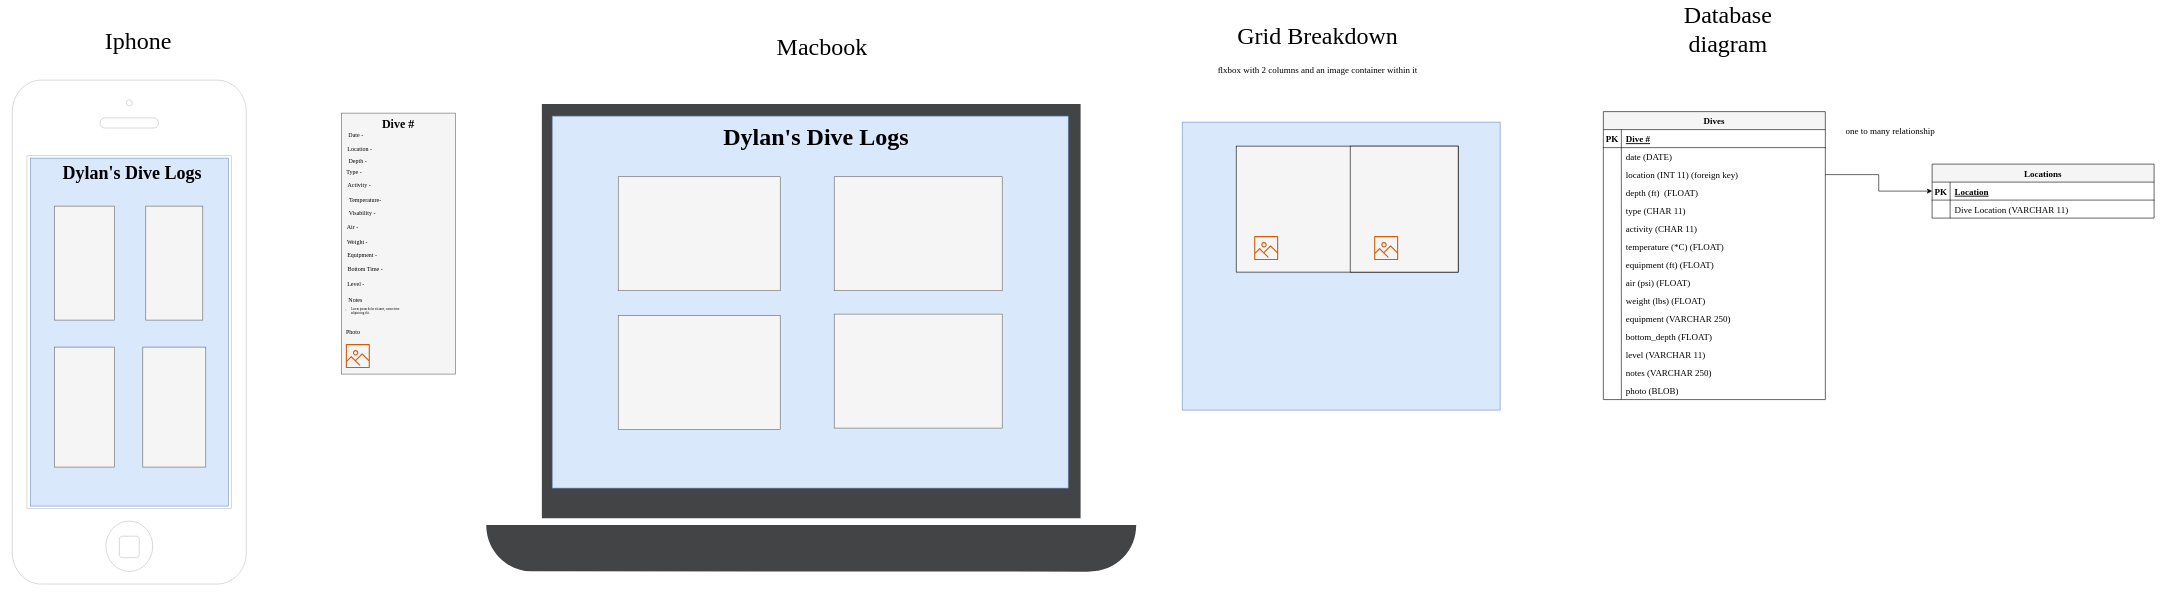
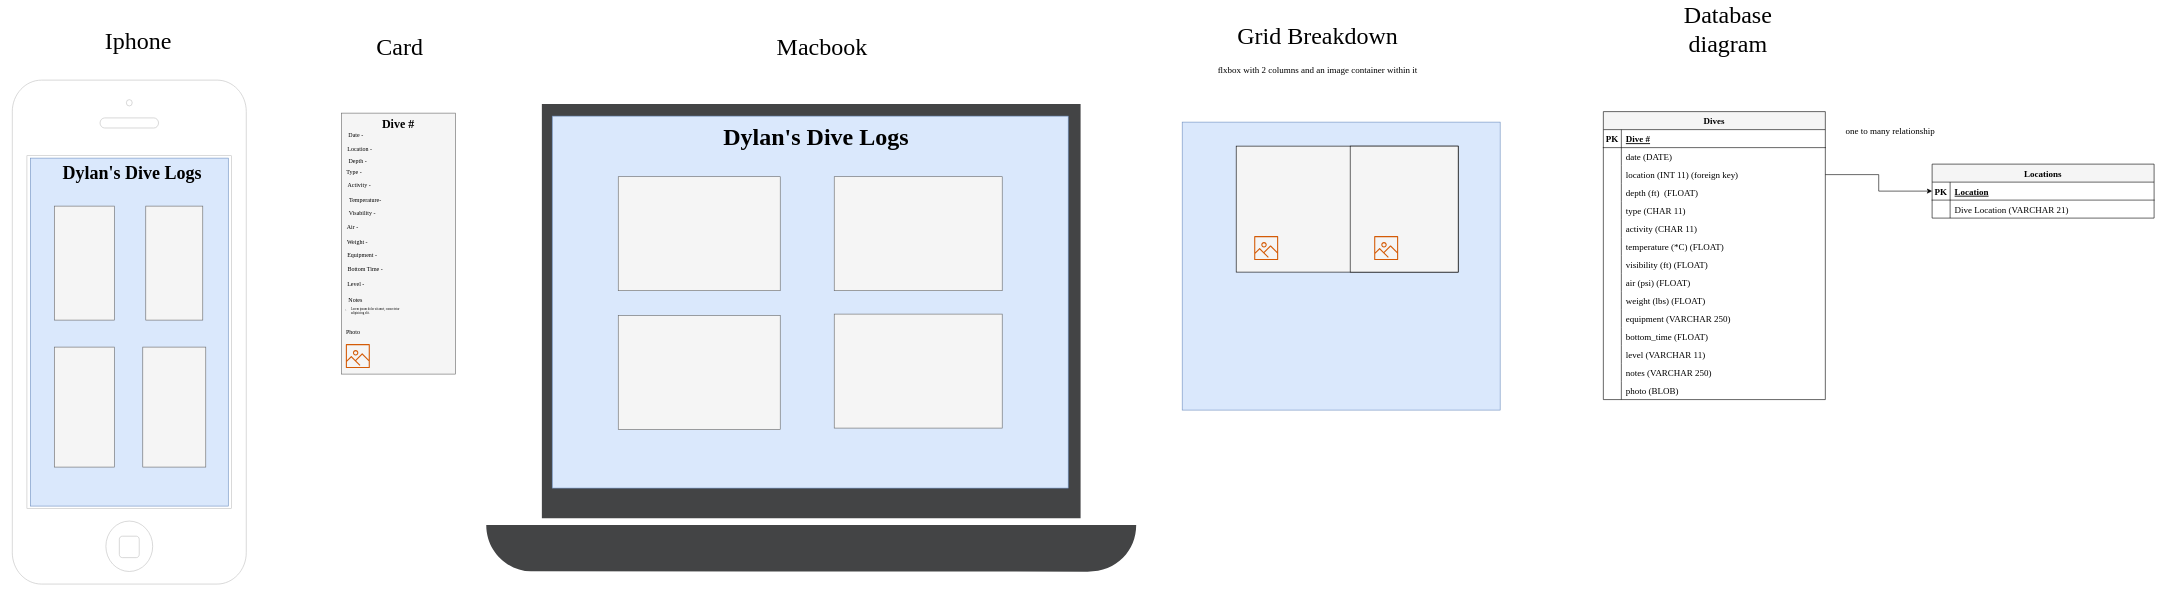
none -> (400, 47)
(2014, 210) -> (2014, 210)
(1678, 265) -> (1676, 265)
(1675, 337) -> (1672, 337)
